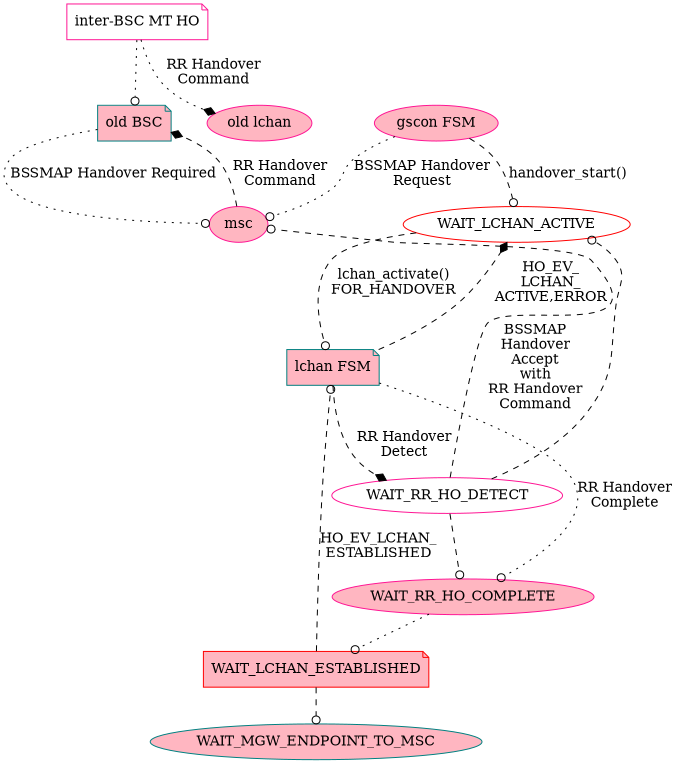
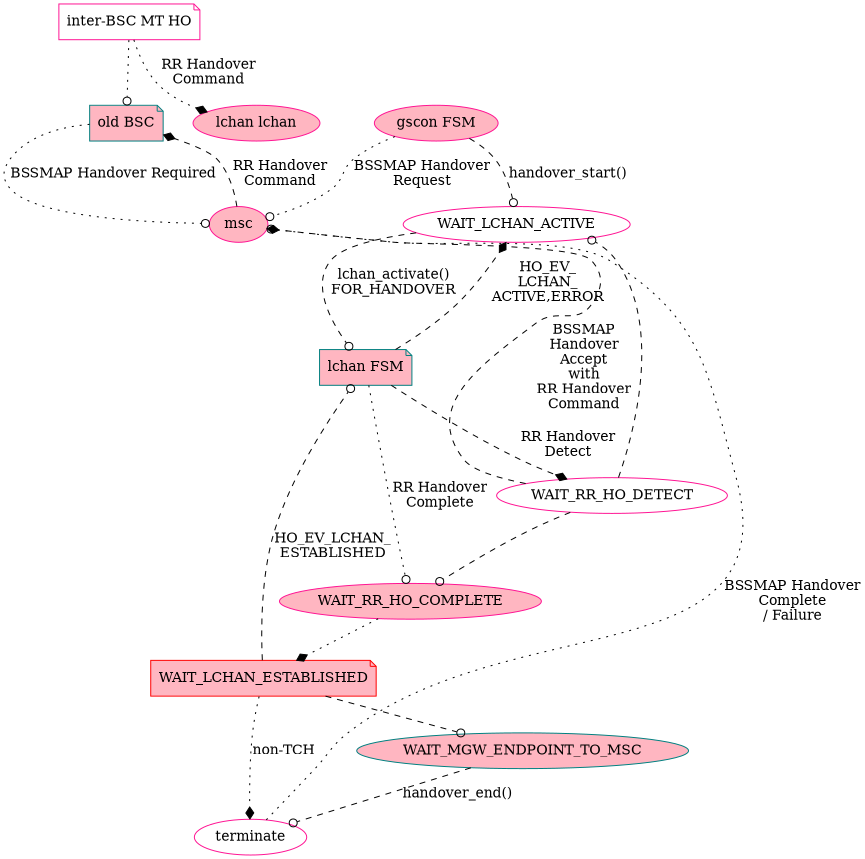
(260, 123) -> (256, 123)
(517, 224) -> (517, 224)
(394, 631) -> (343, 637)
none -> (251, 837)
